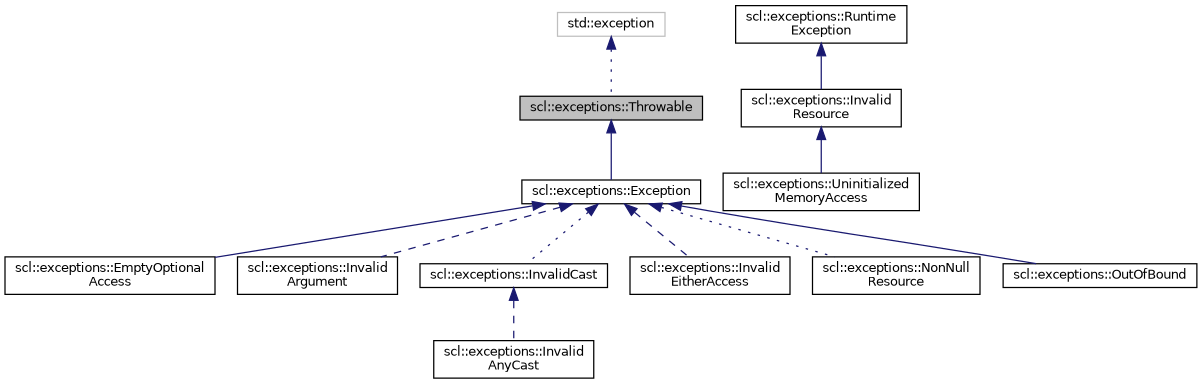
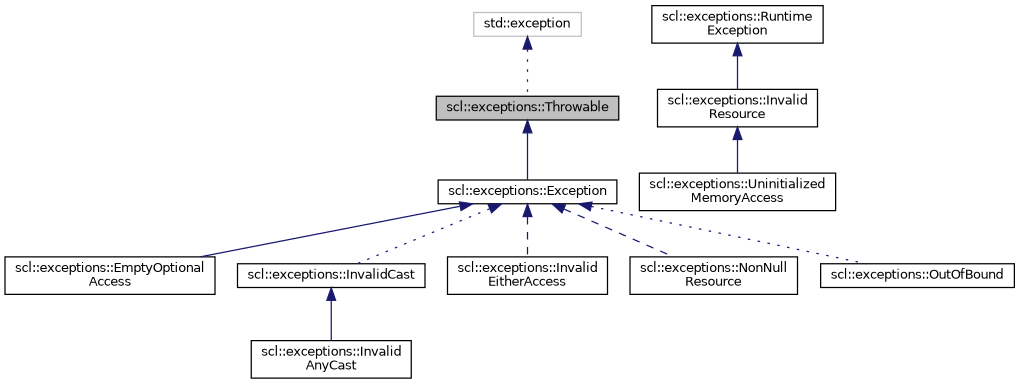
(748, 232) -> (619, 233)
(859, 235) -> (729, 235)
(318, 276) -> none
(514, 321) -> (331, 321)
